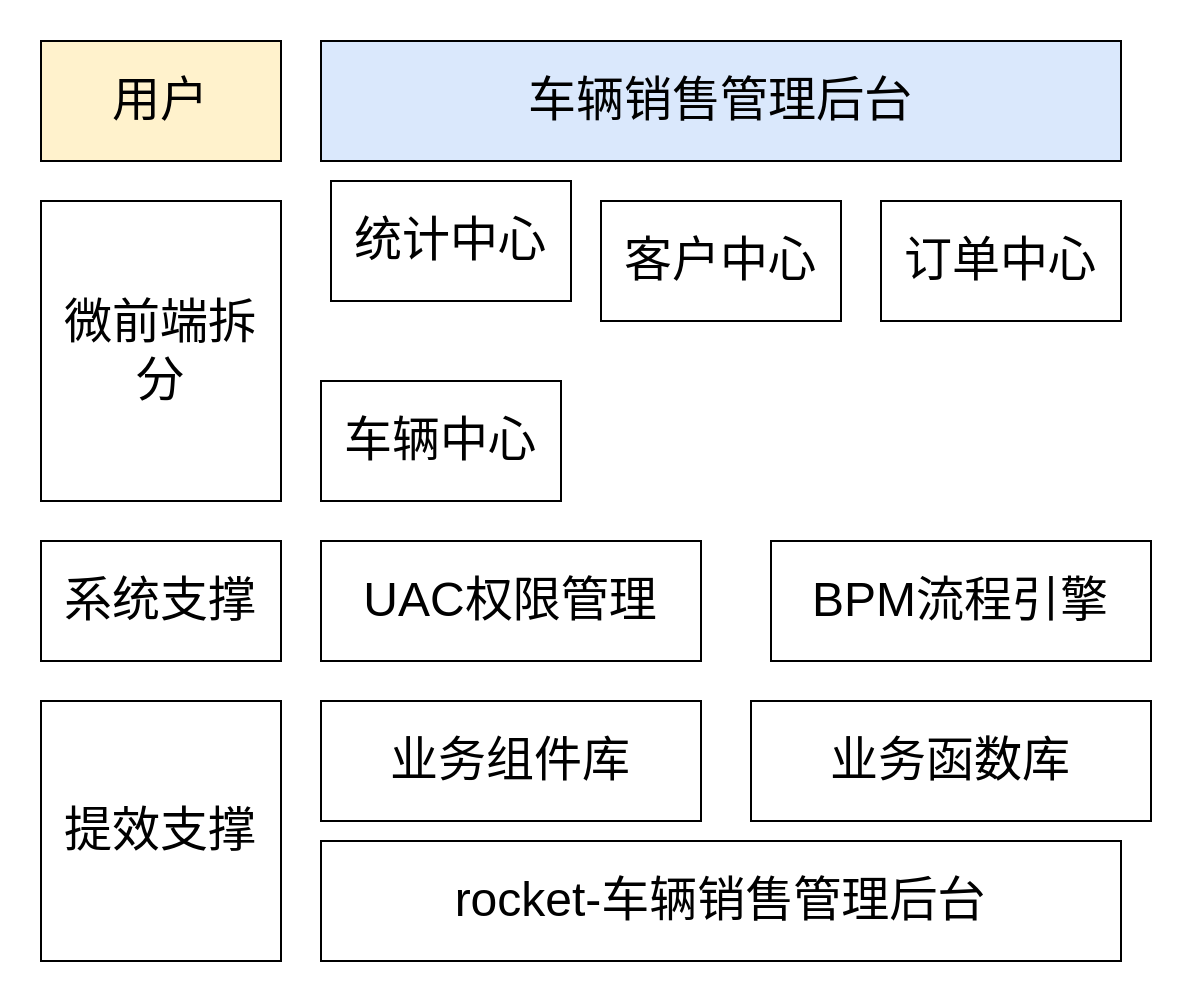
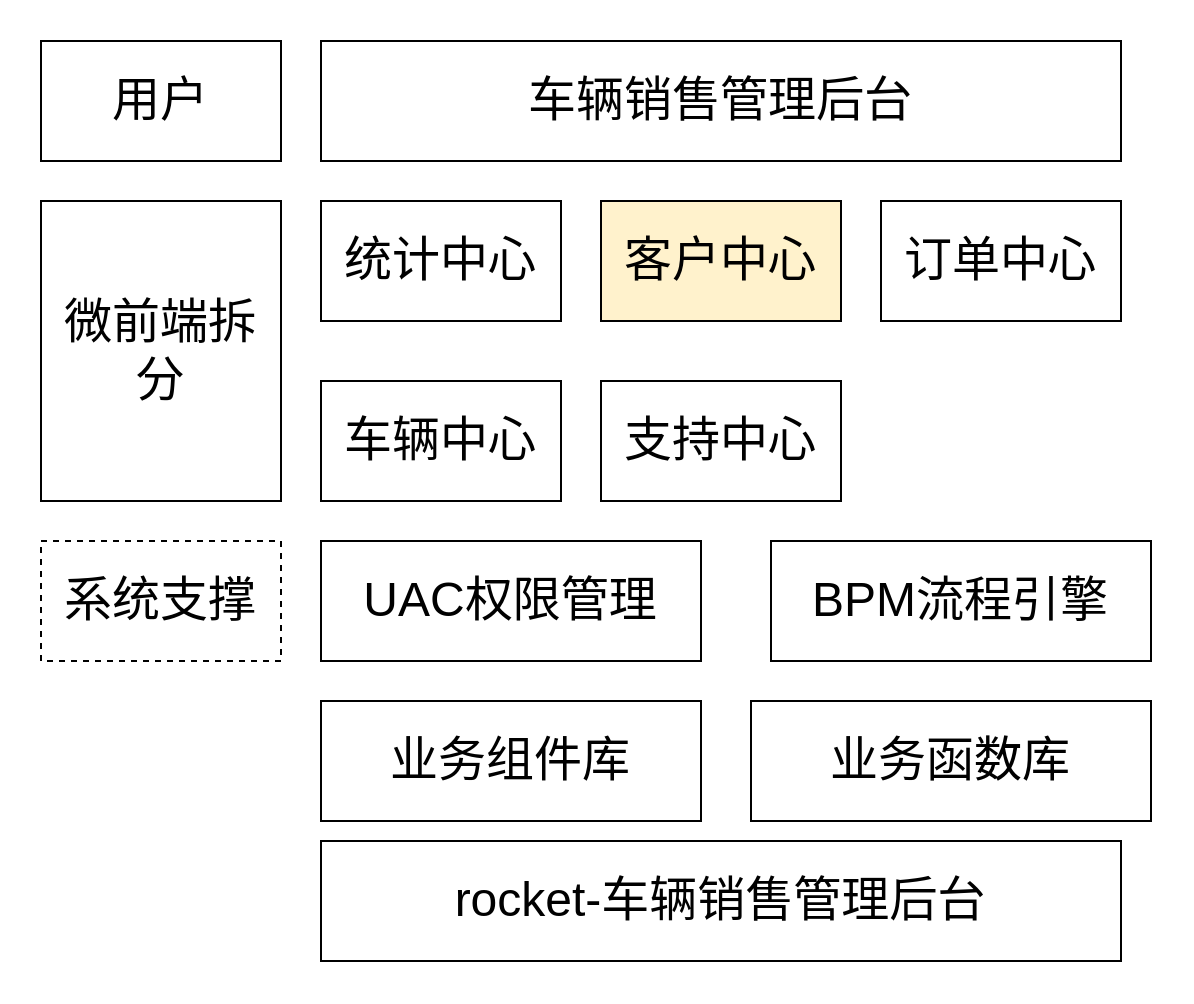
(161, 101) -> (161, 101)
(721, 101) -> (721, 101)
(451, 241) -> (441, 261)
(721, 261) -> (721, 261)
none -> (721, 441)
(161, 601) -> (161, 601)
(161, 831) -> none
